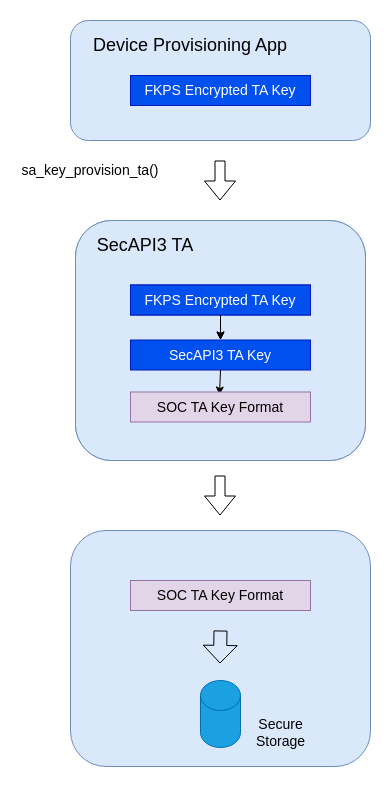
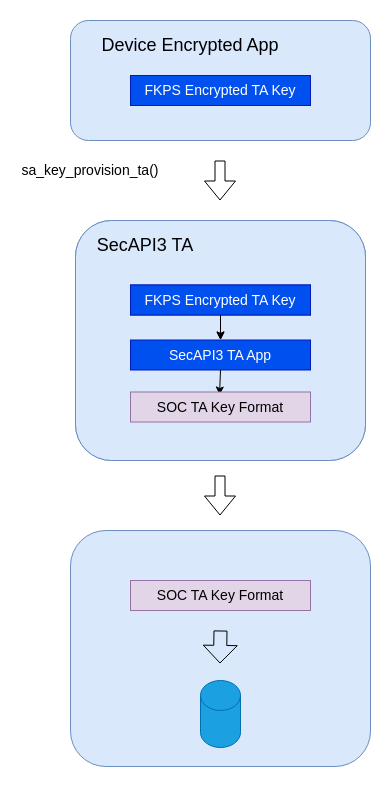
(191, 46) -> (191, 46)
(221, 356) -> (221, 356)
(281, 733) -> none
